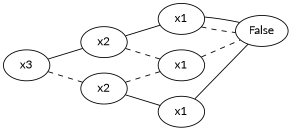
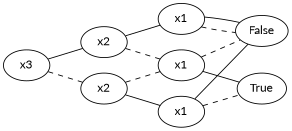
none -> (262, 89)
